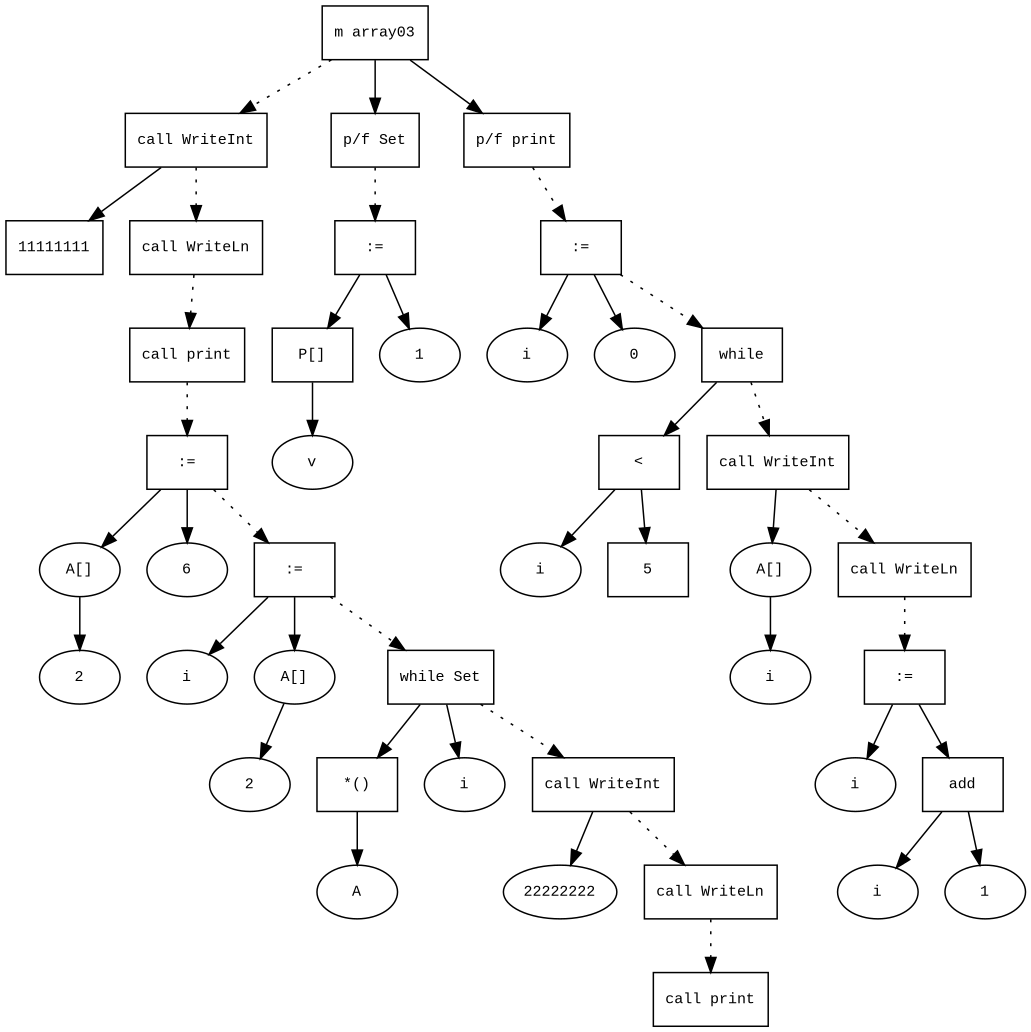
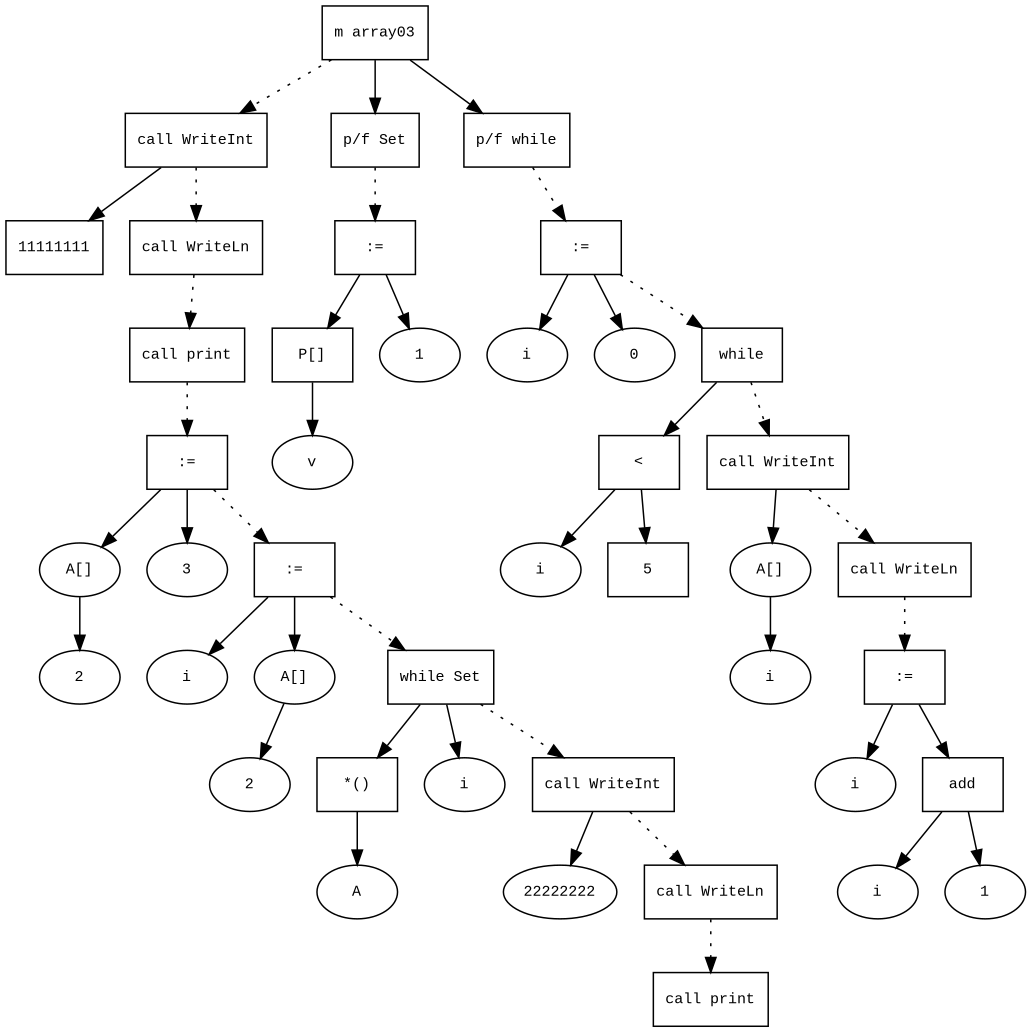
(517, 140) -> (517, 140)
(187, 570) -> (187, 570)
